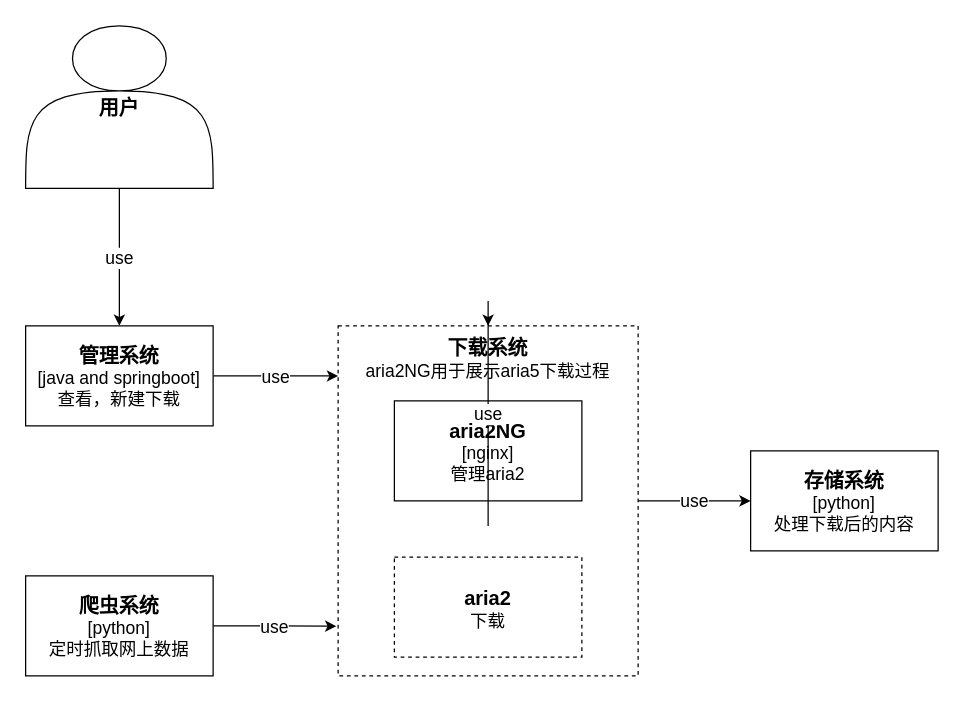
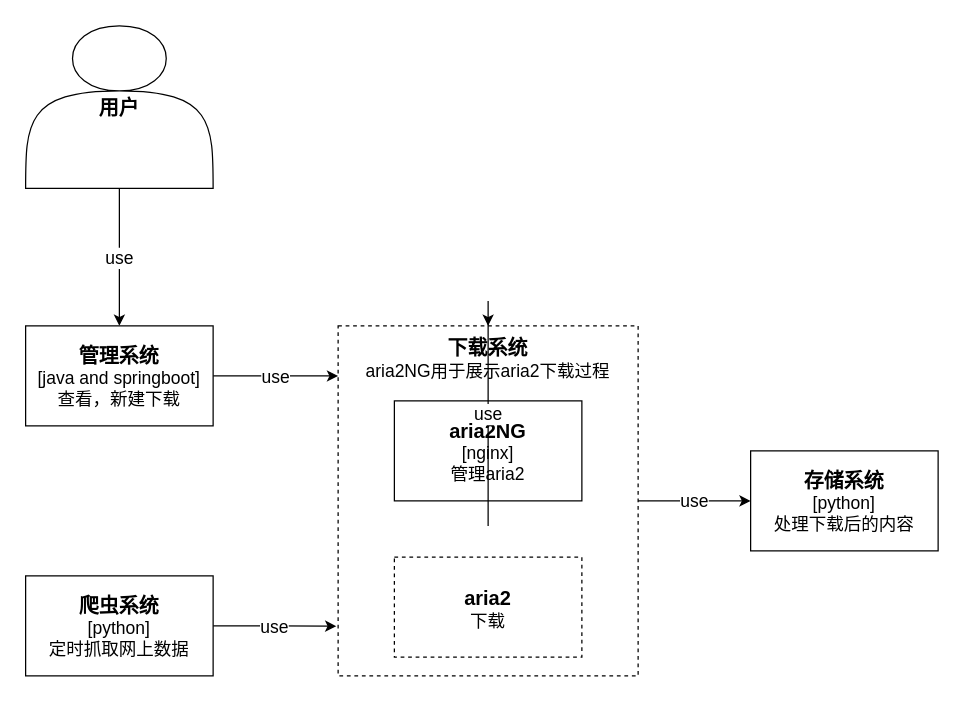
(488, 358) -> (488, 358)
